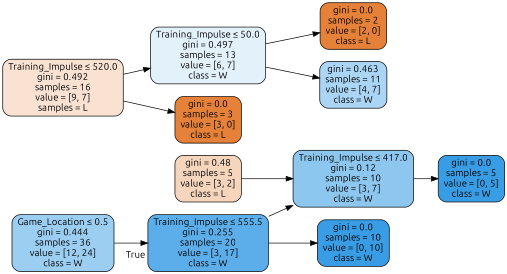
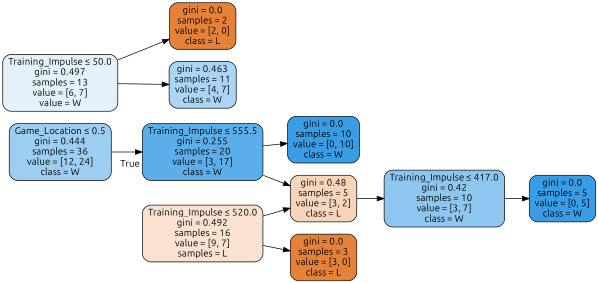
(134, 72) -> (273, 213)
(208, 76) -> (60, 103)
(353, 168) -> (444, 188)
(277, 212) -> (273, 179)
